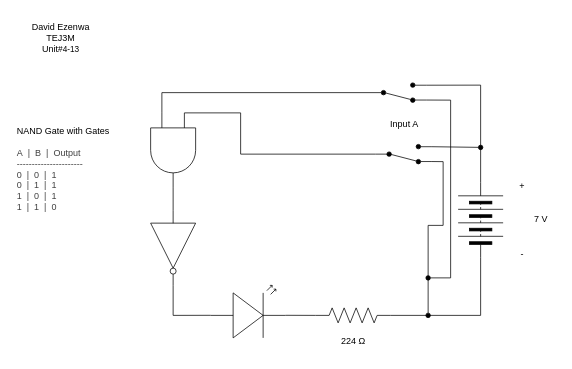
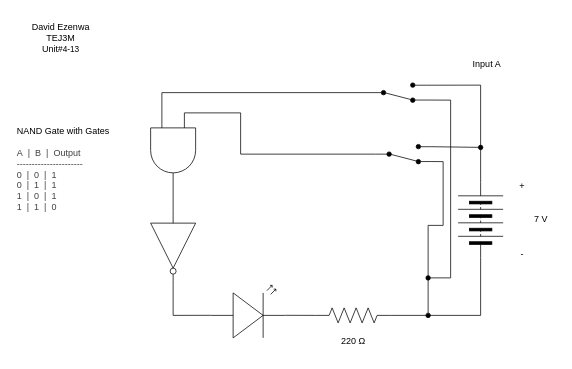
(404, 124) -> (486, 64)
(353, 342) -> (353, 342)
